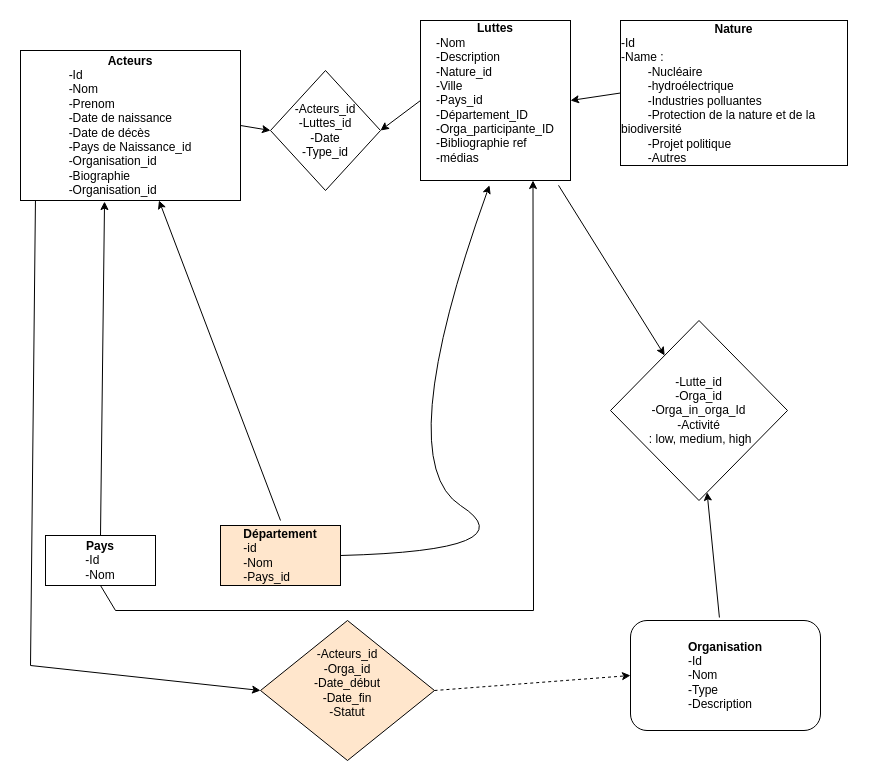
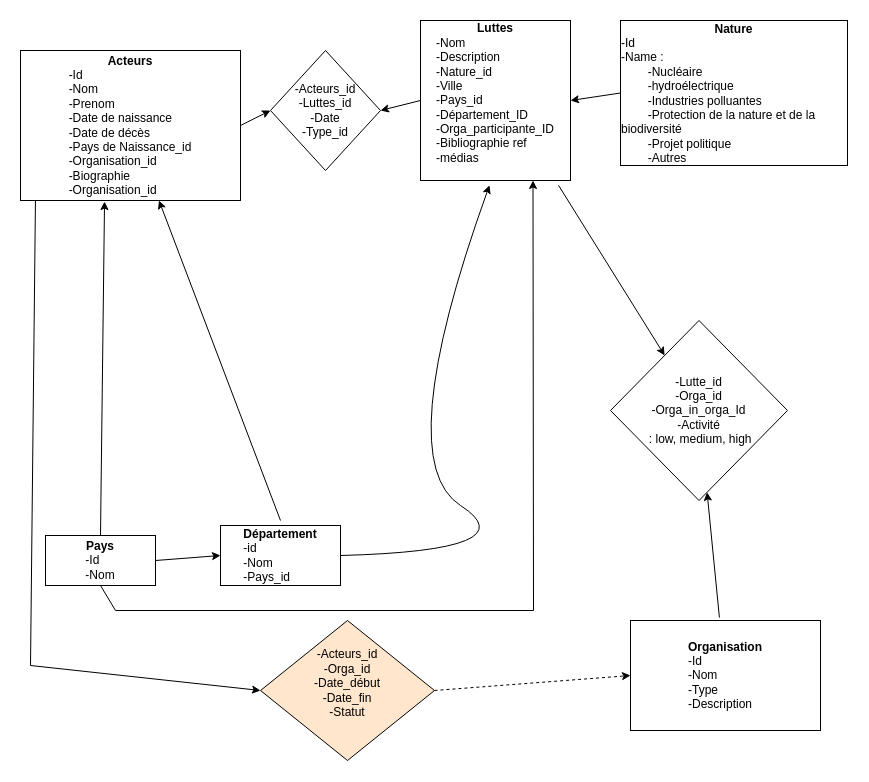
(326, 131) -> (326, 111)
(281, 556) -> (281, 556)
none -> (185, 558)
(726, 676) -> (726, 676)
